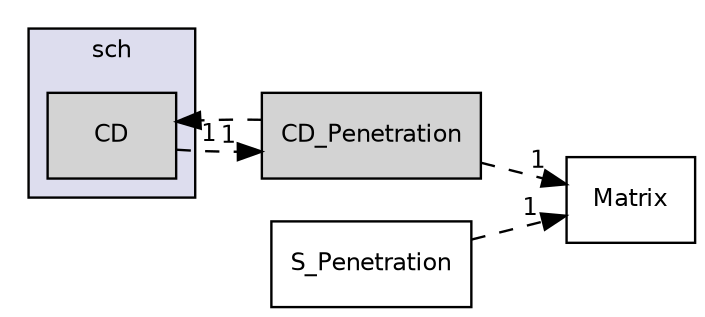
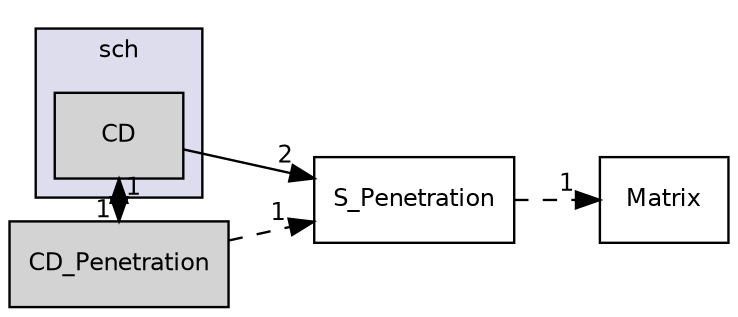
none -> (237, 161)
(512, 171) -> (259, 234)
